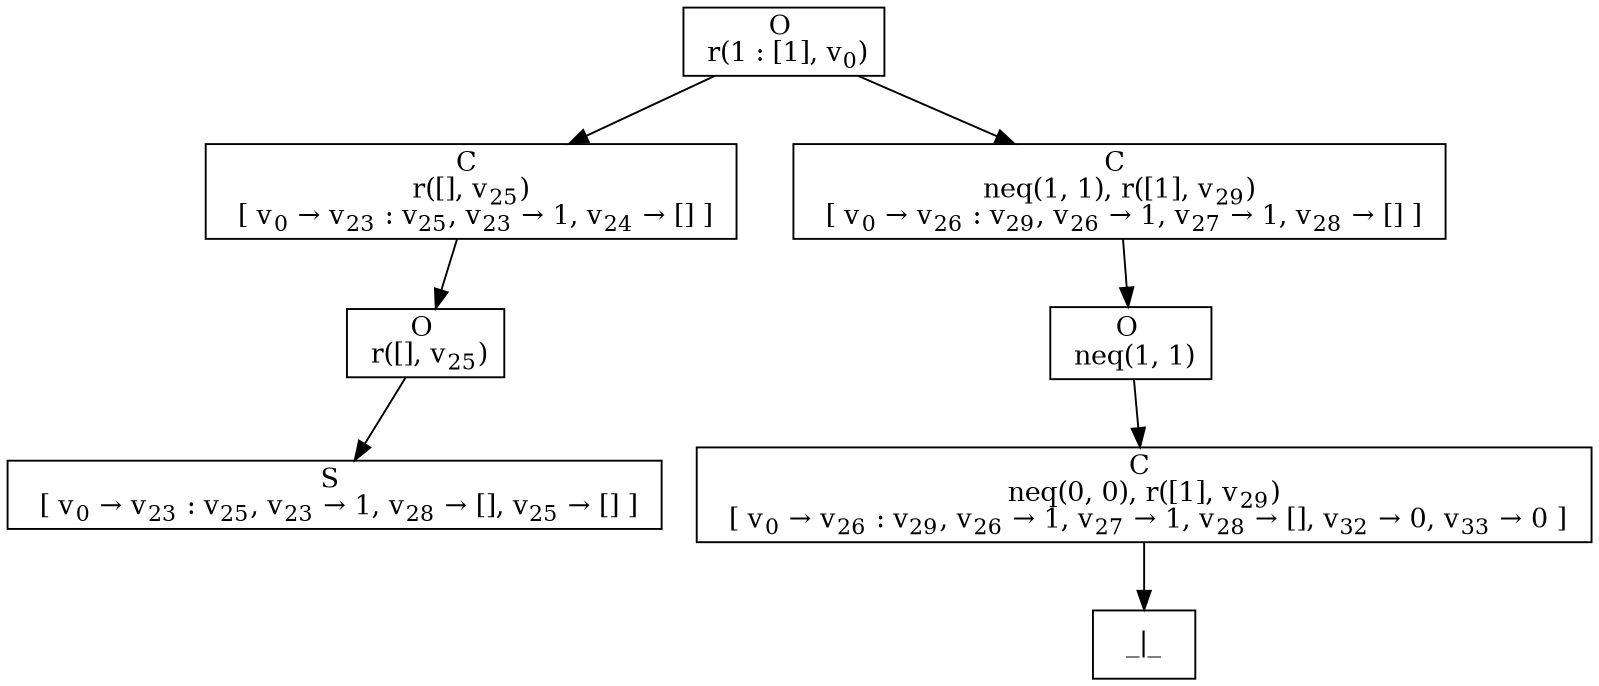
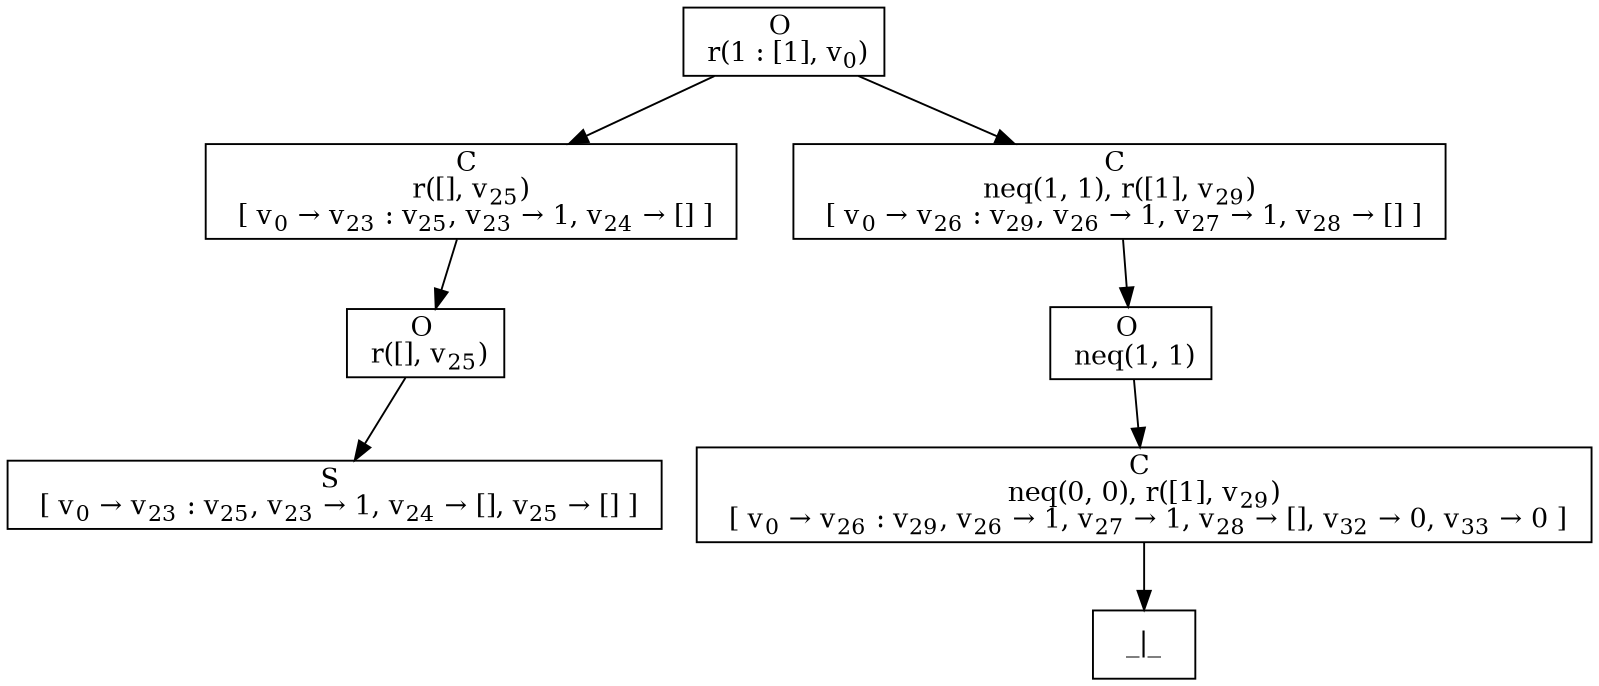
(421, 506) -> (421, 506)
